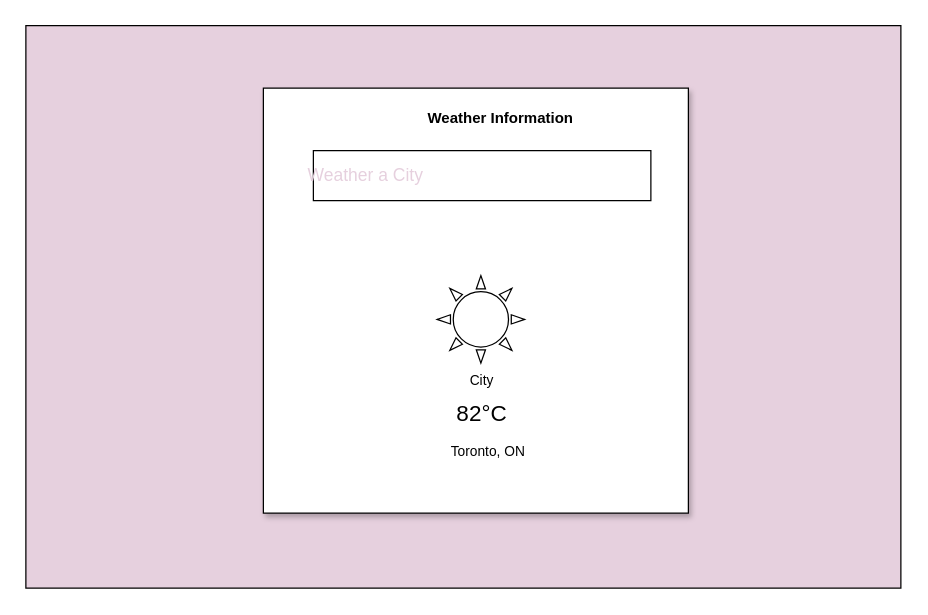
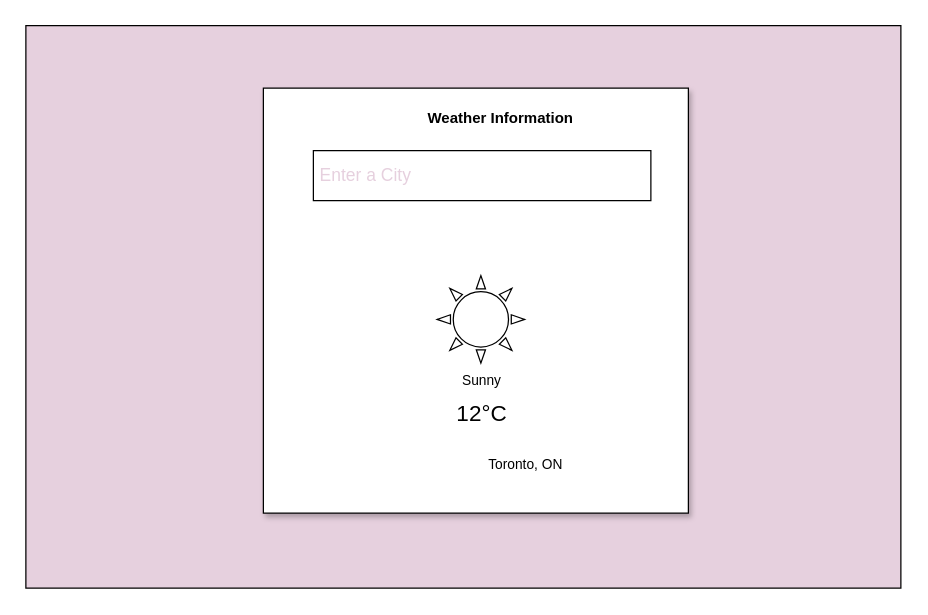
(366, 176) -> (366, 176)
(482, 378) -> (482, 378)
(482, 414) -> (482, 414)
(488, 452) -> (526, 464)
